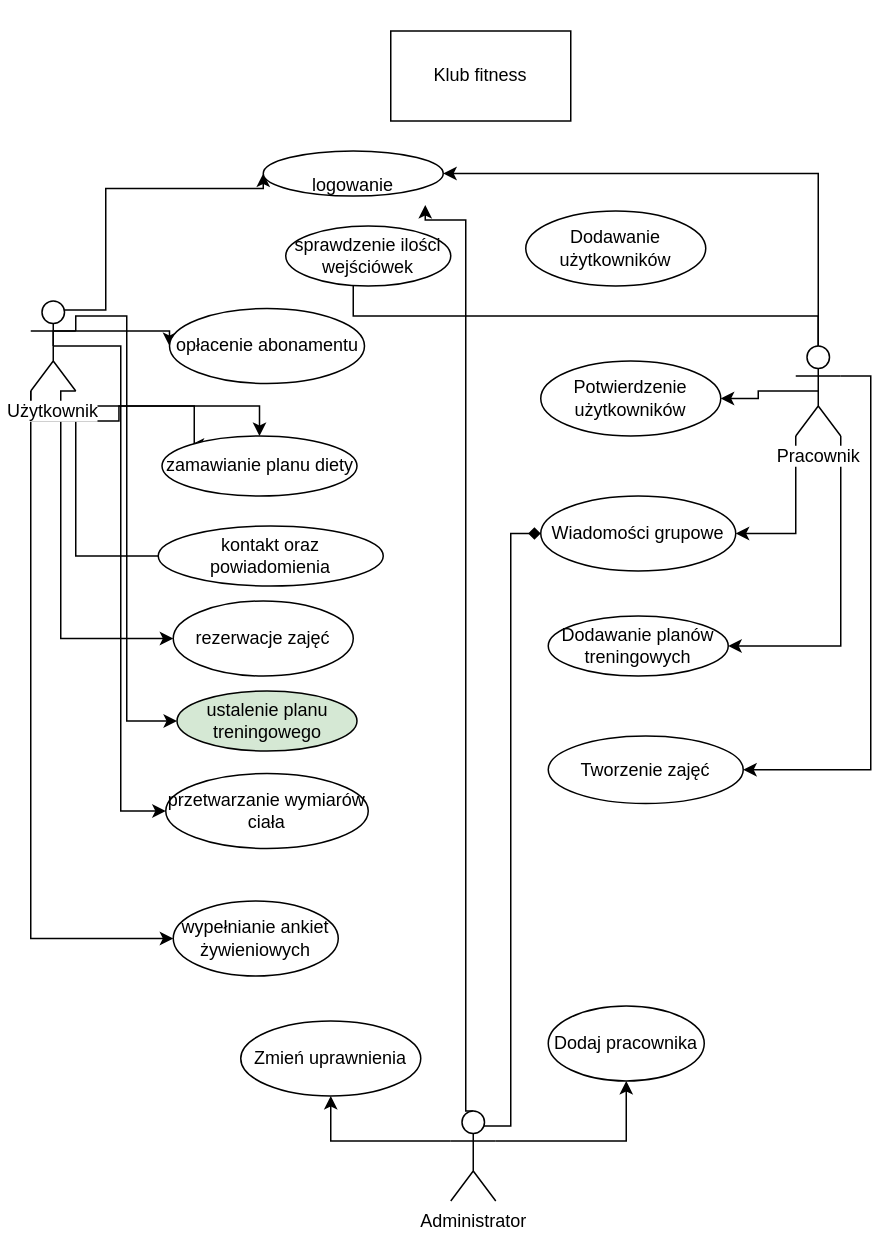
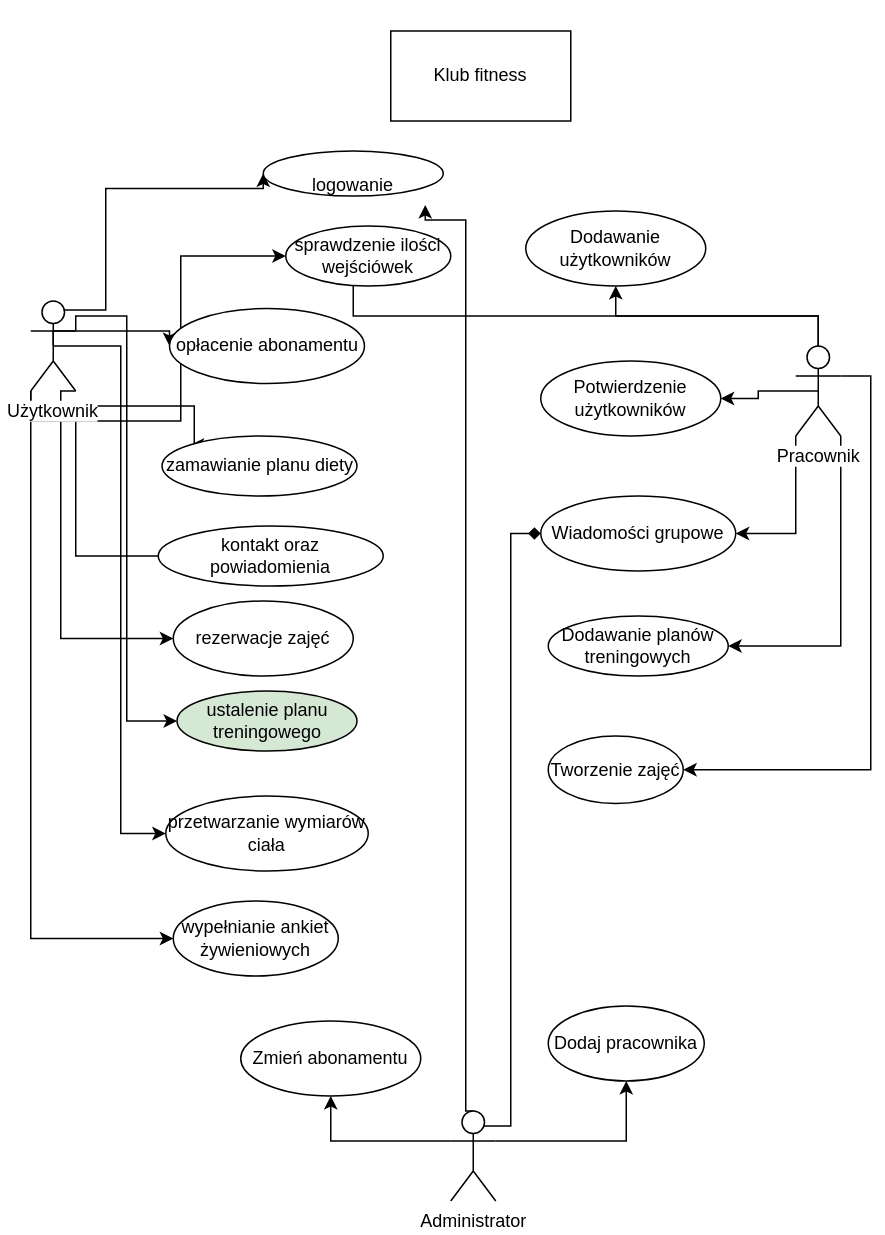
(705, 173) -> (616, 303)
(238, 406) -> (192, 256)
(646, 770) -> (616, 770)
(267, 811) -> (267, 833)
(331, 1058) -> (331, 1058)
